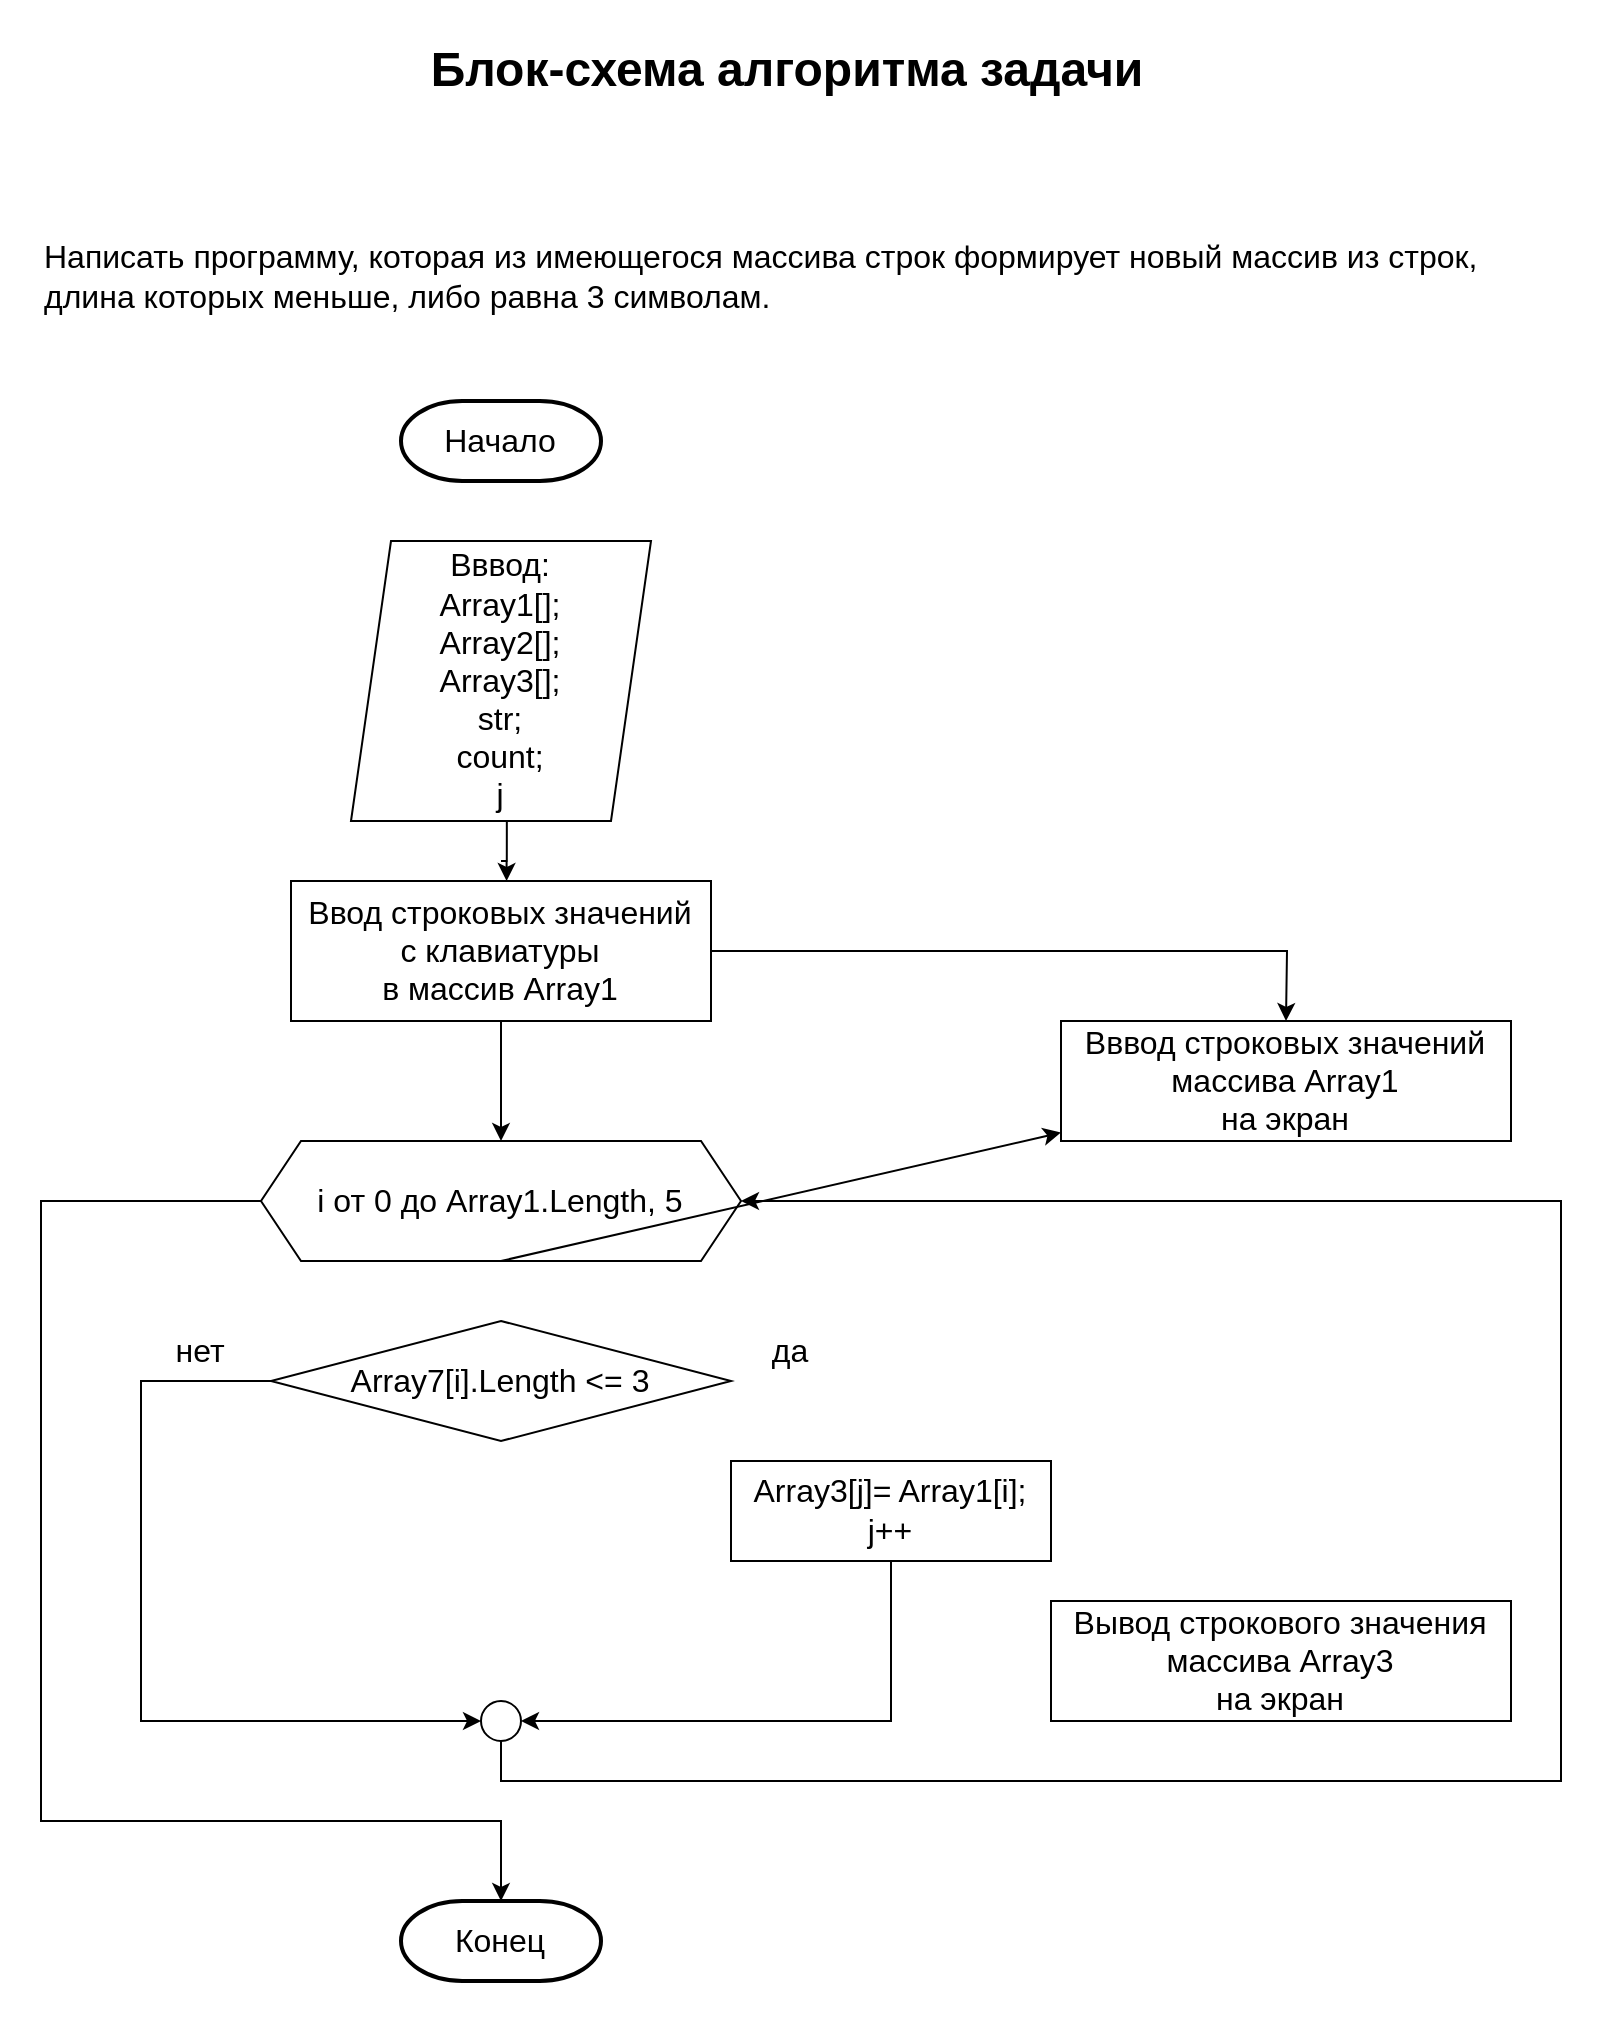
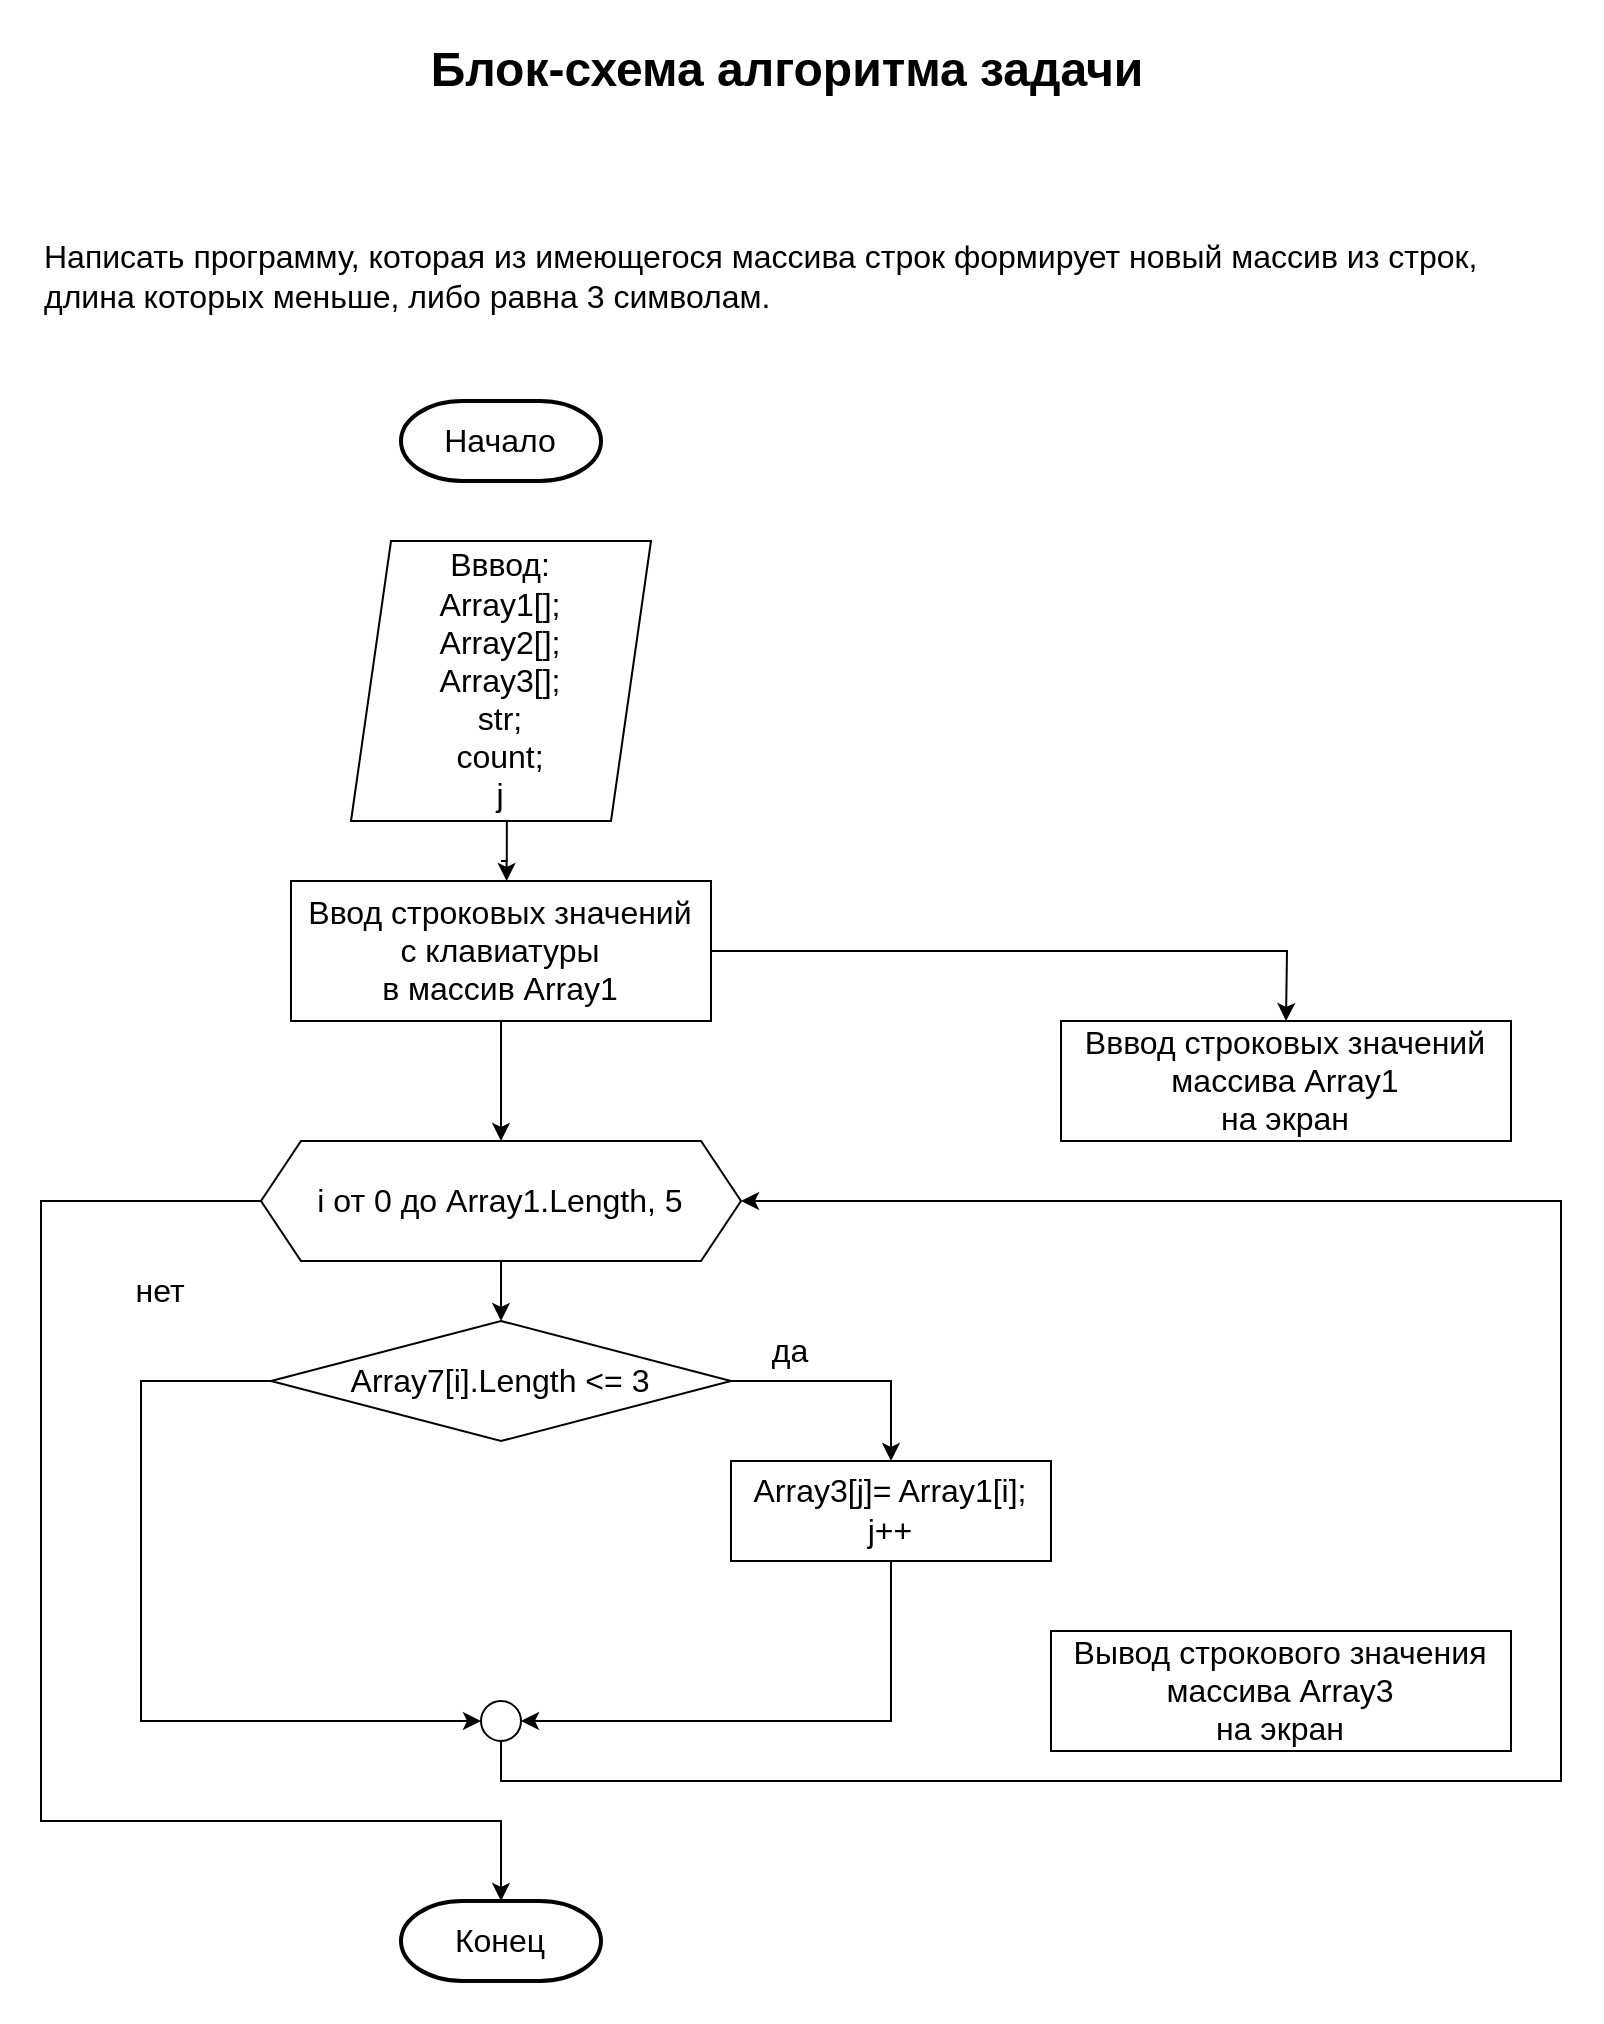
(913, 1167) -> (501, 1284)
(201, 1351) -> (161, 1291)
none -> (844, 1381)
(1281, 1661) -> (1281, 1691)
